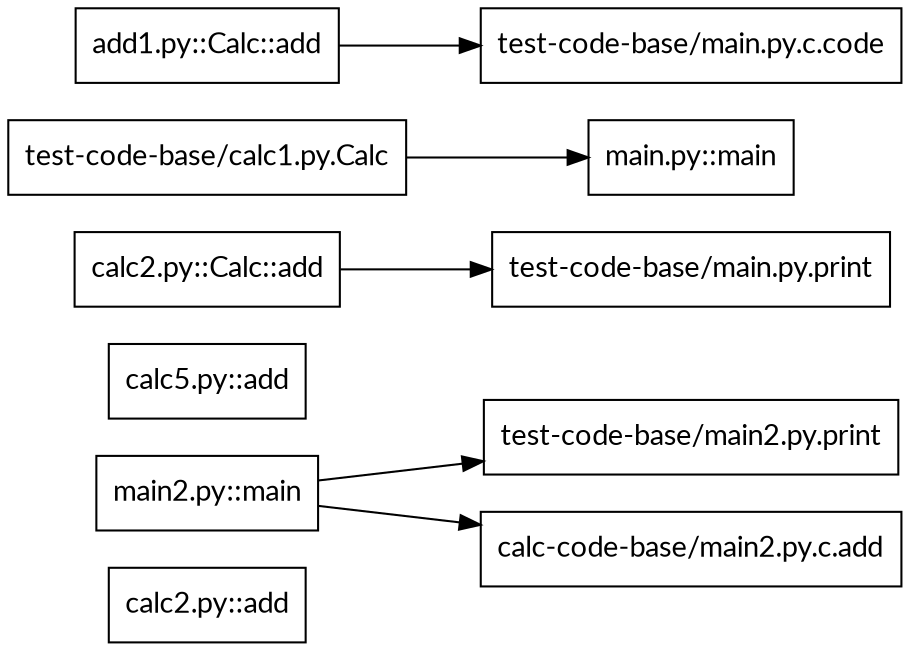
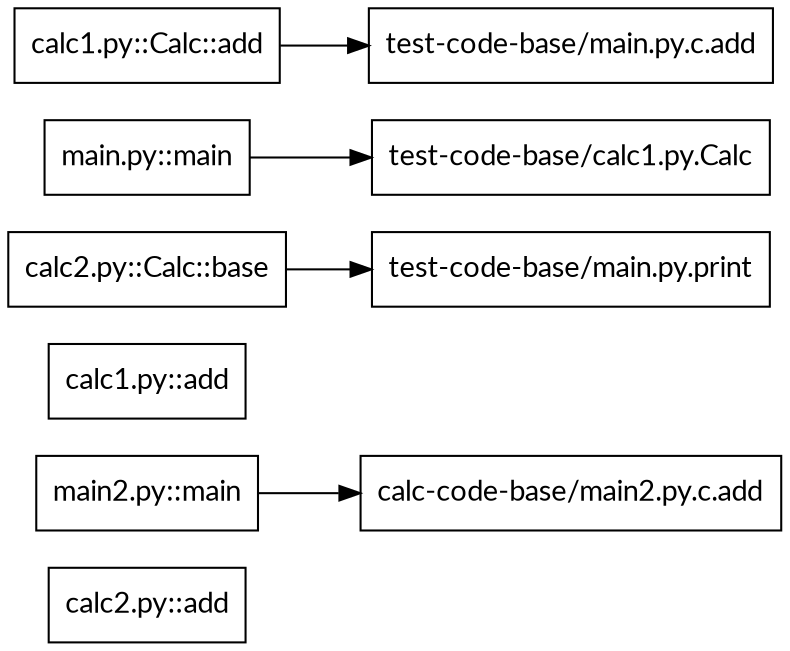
(207, 46) -> (147, 46)
(691, 46) -> (571, 46)
(487, 157) -> (300, 157)
(207, 269) -> (147, 269)
(207, 381) -> (147, 381)
(691, 437) -> none
